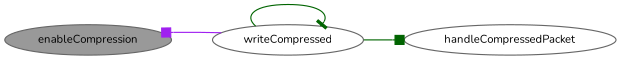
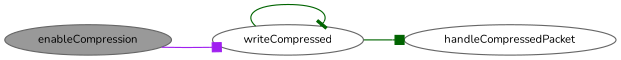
(197, 32) -> (186, 48)
